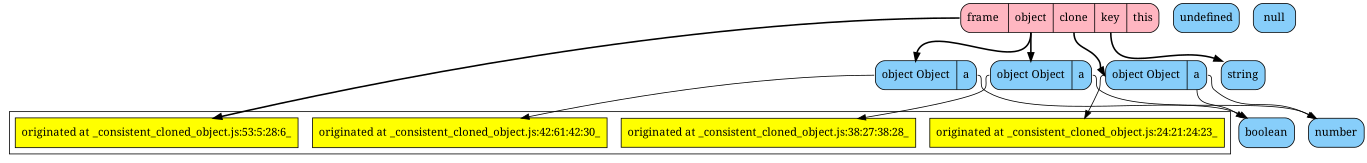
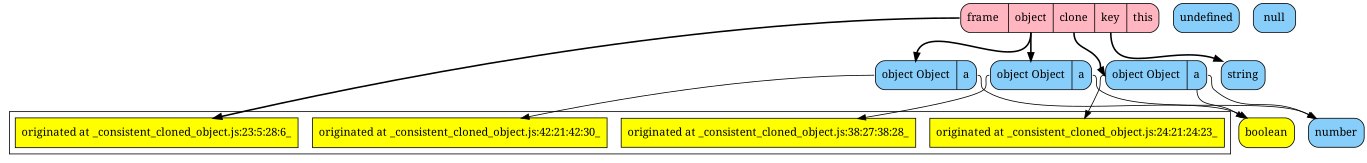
(157, 133) -> (157, 133)
(460, 133) -> (460, 133)
(1267, 133) -> (1267, 133)
